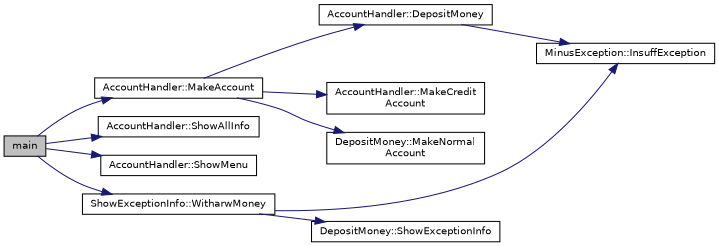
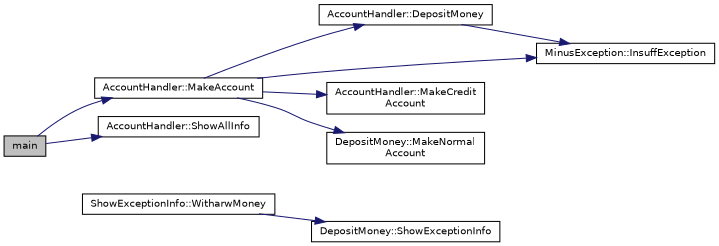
(179, 165) -> none
(68, 177) -> none
(464, 186) -> (391, 66)
